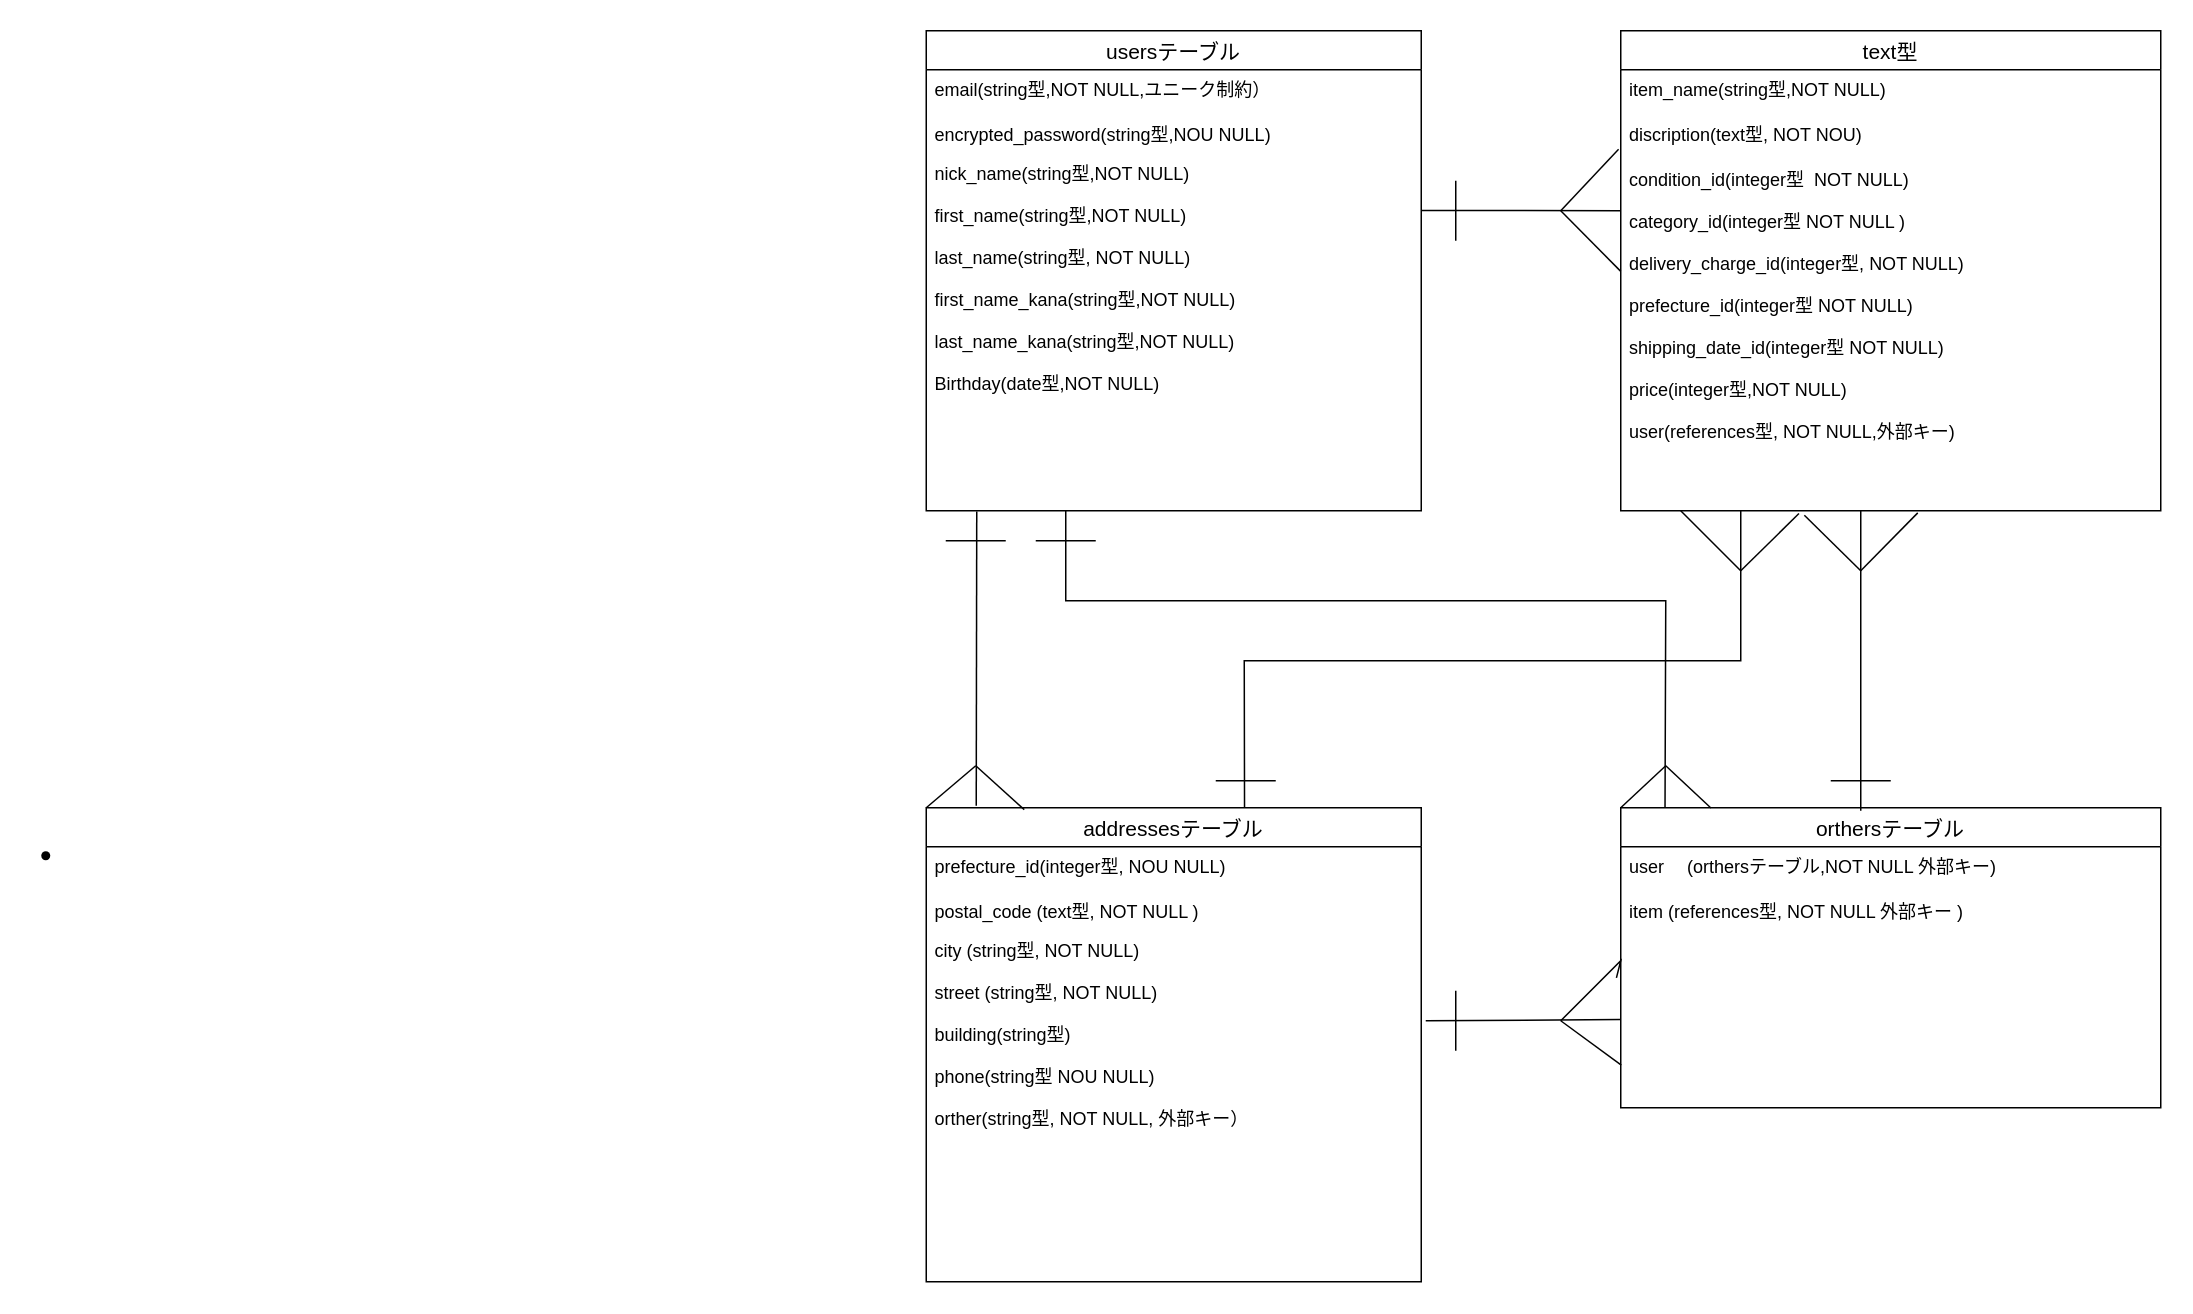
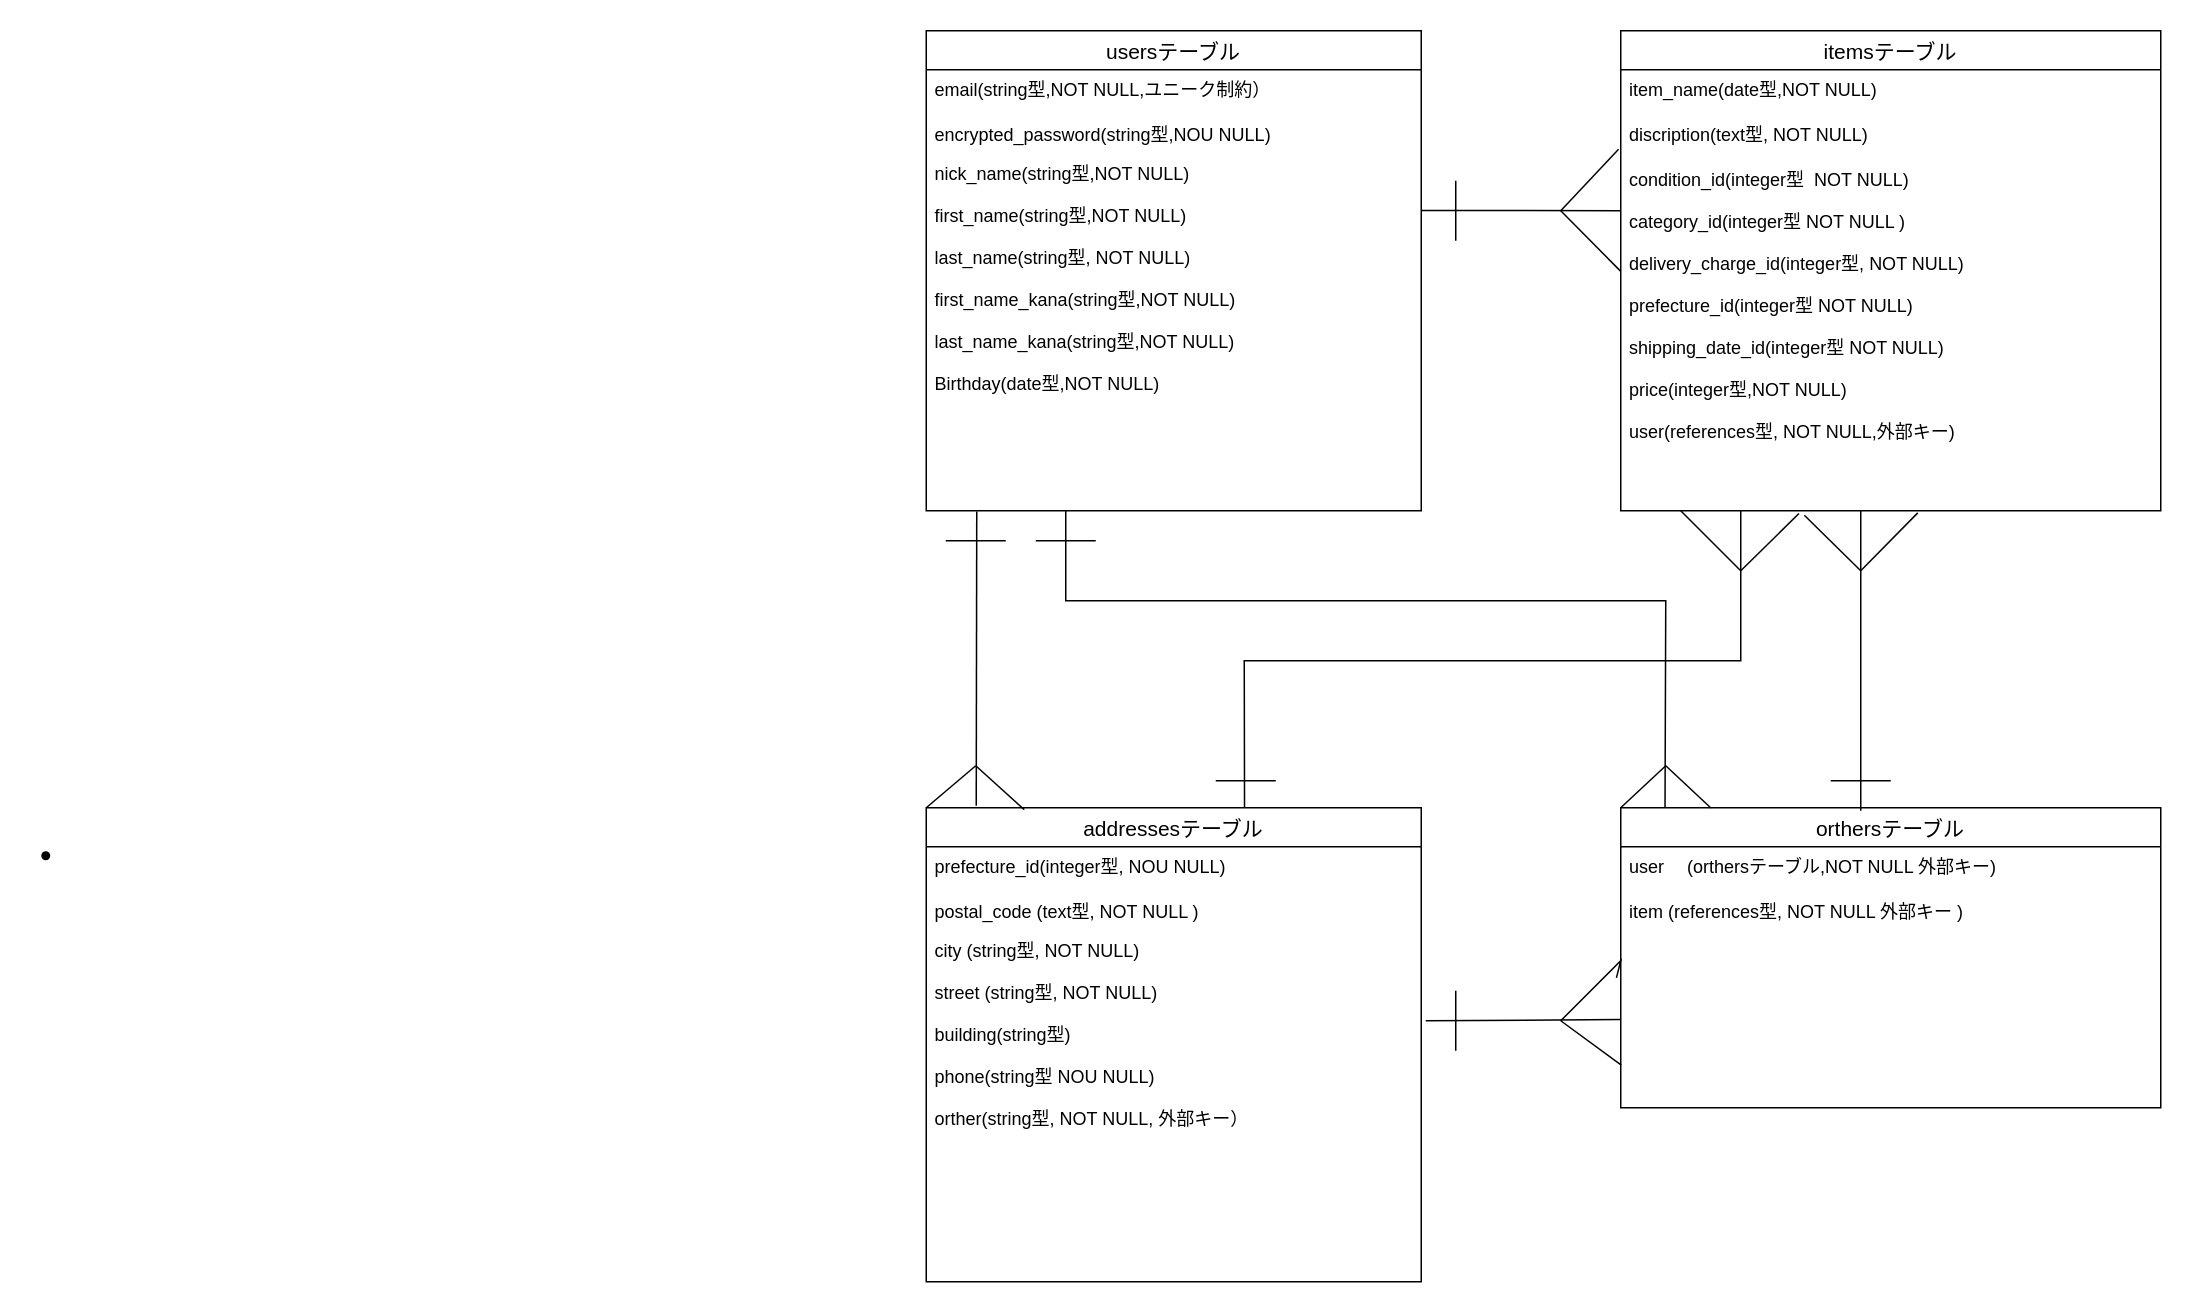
(1890, 52) -> (1890, 52)
(1760, 90) -> (1752, 90)
(1755, 135) -> (1760, 135)
